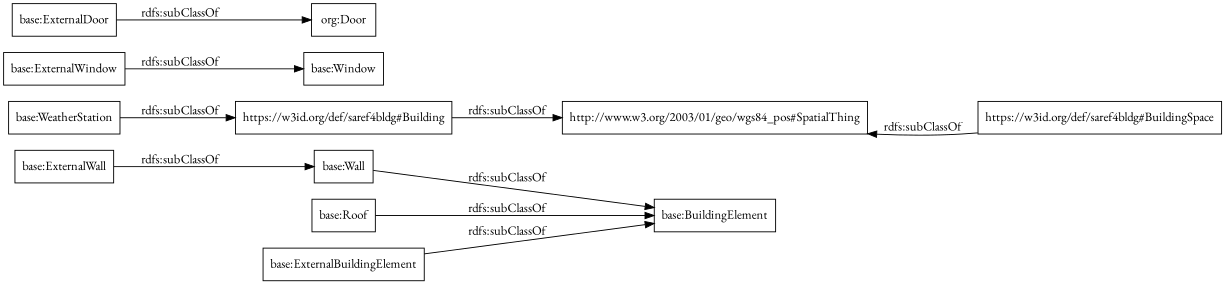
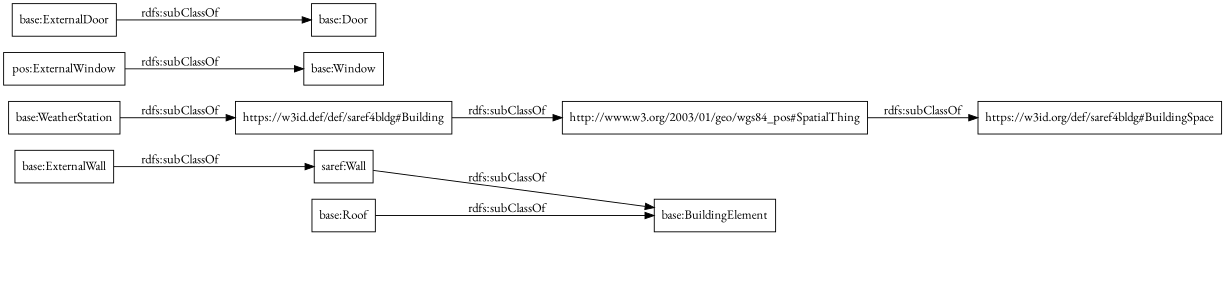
(344, 20) -> (344, 20)
(64, 69) -> (64, 69)
(344, 118) -> (344, 118)
(927, 135) -> (918, 118)
(344, 167) -> (344, 167)
(344, 264) -> none
